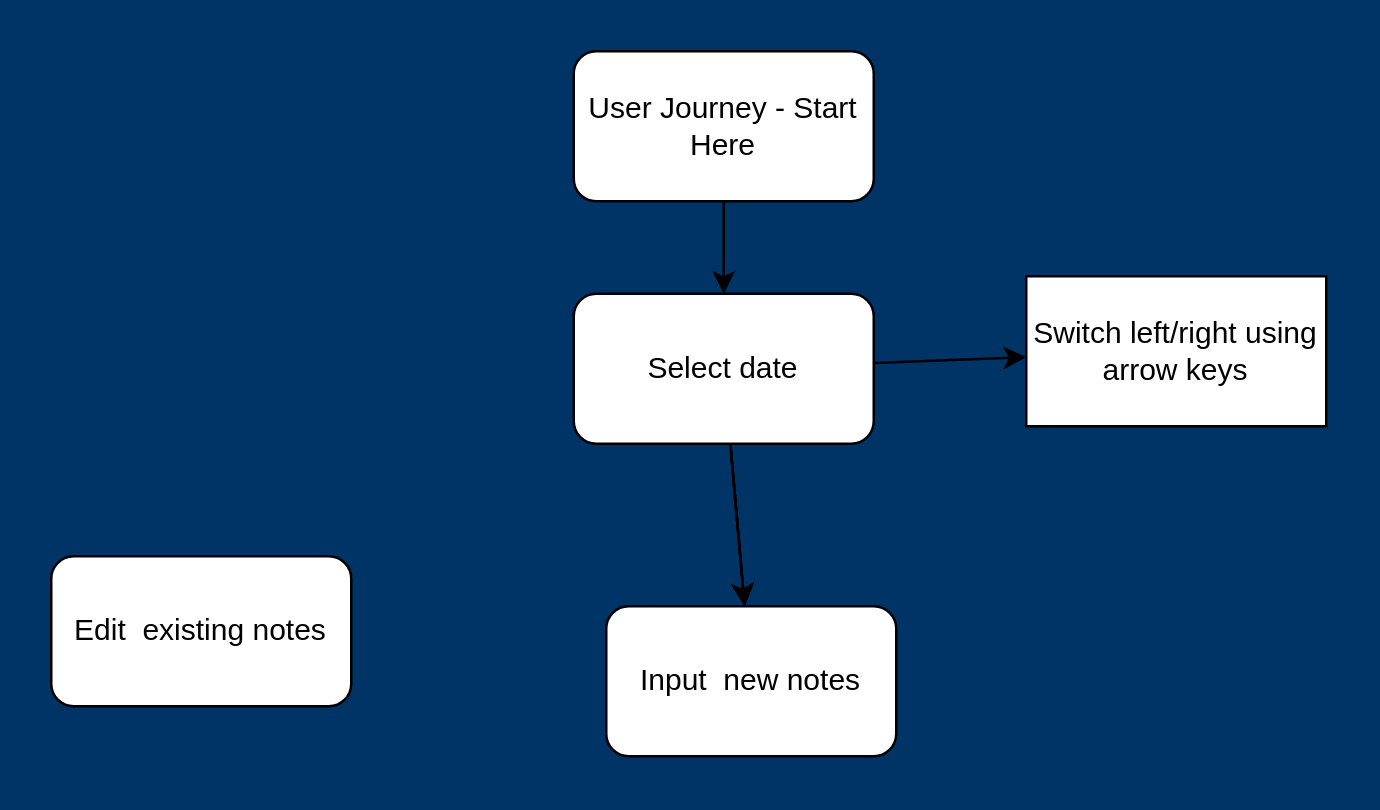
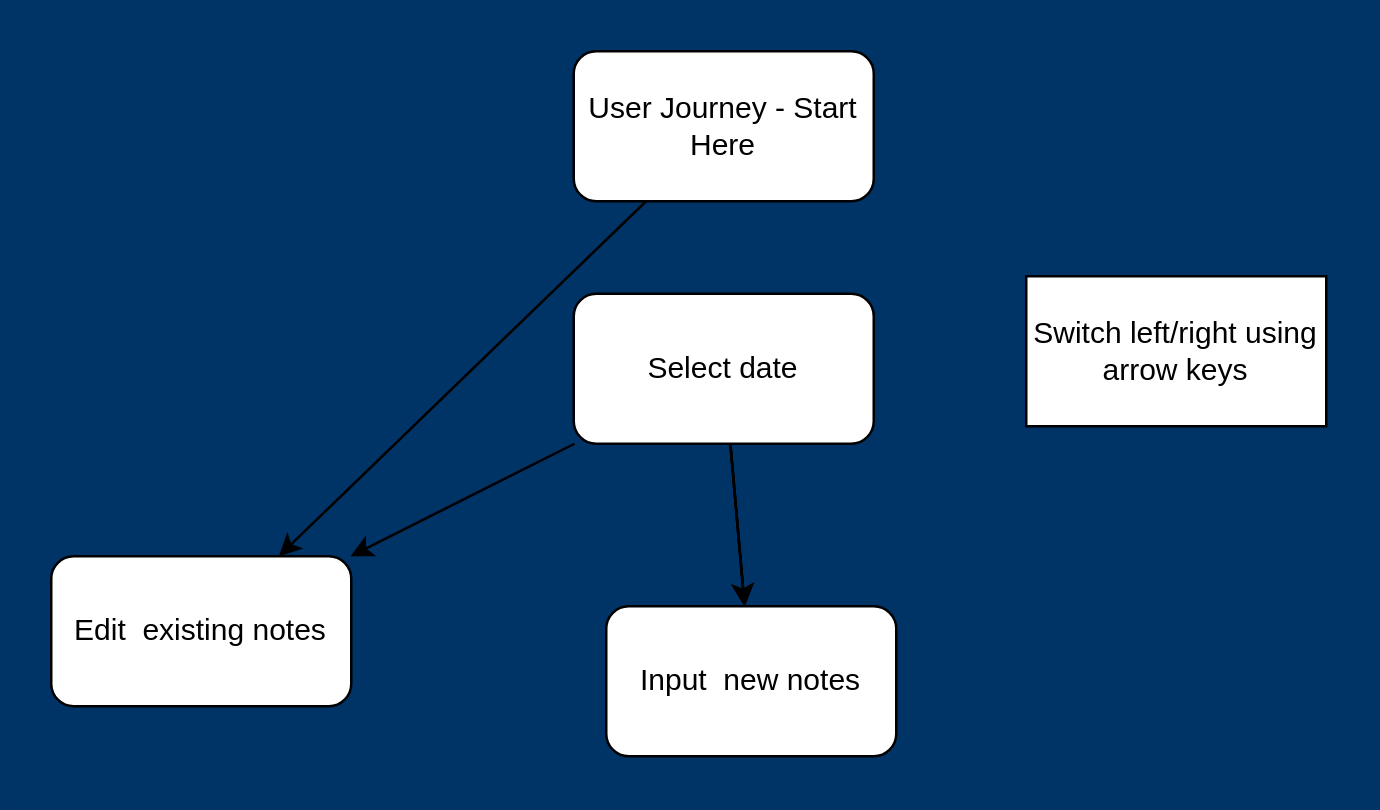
(724, 240) -> (468, 373)
(942, 360) -> none
none -> (470, 496)
